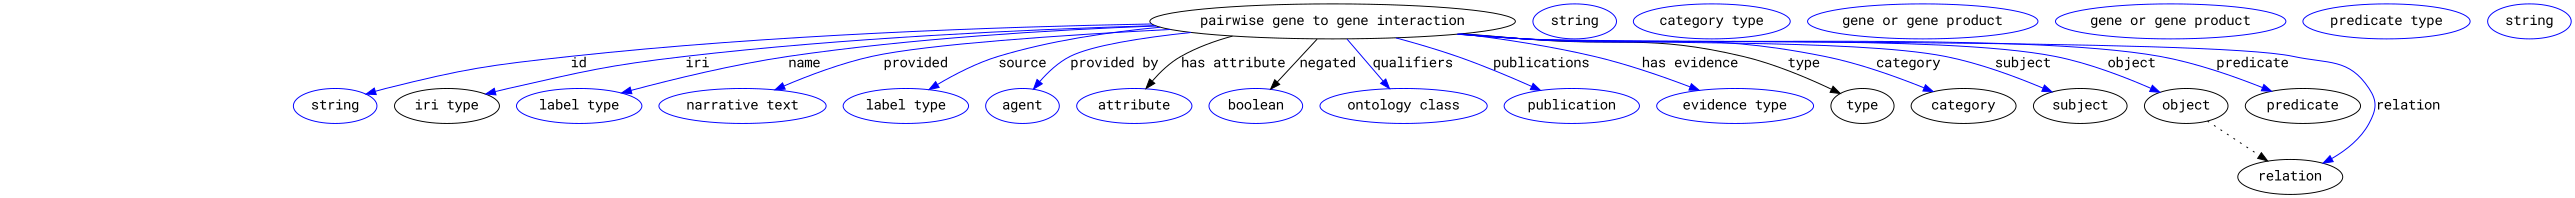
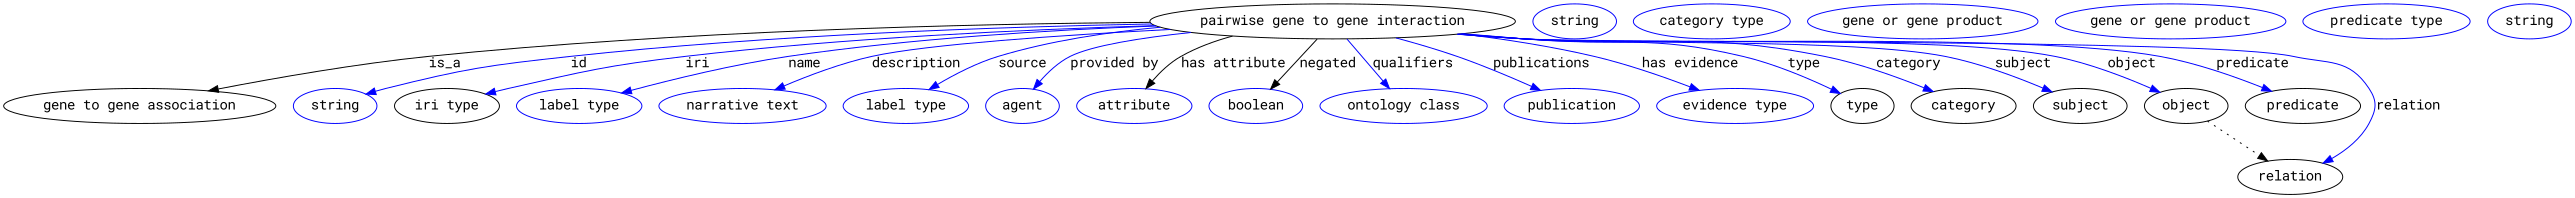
(1707, 49) -> (1707, 49)
(916, 64) -> (916, 64)
none -> (140, 106)
